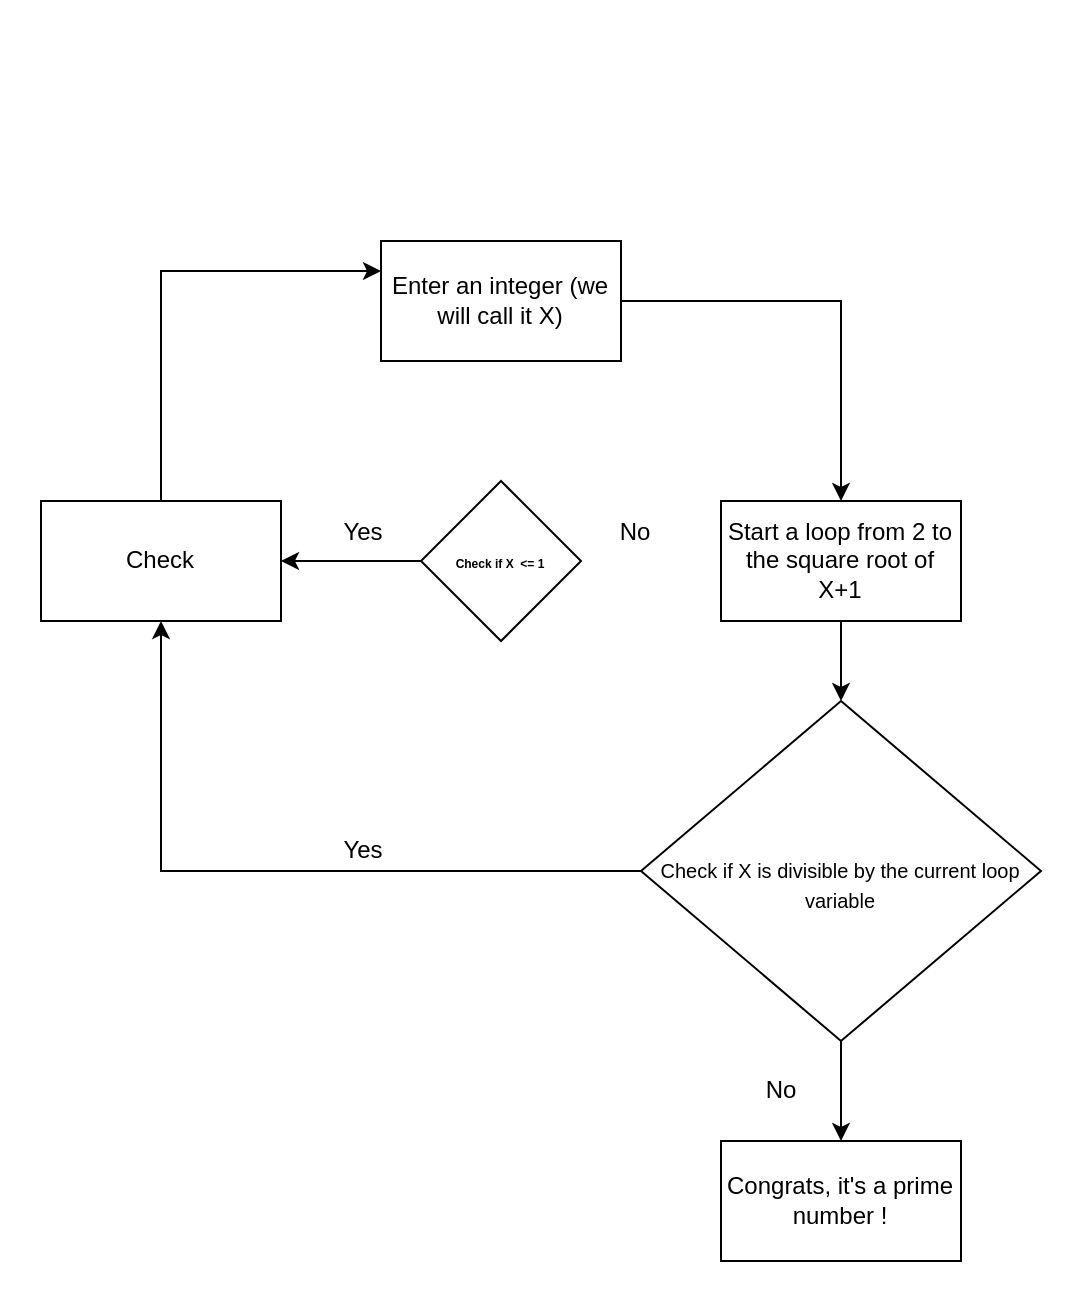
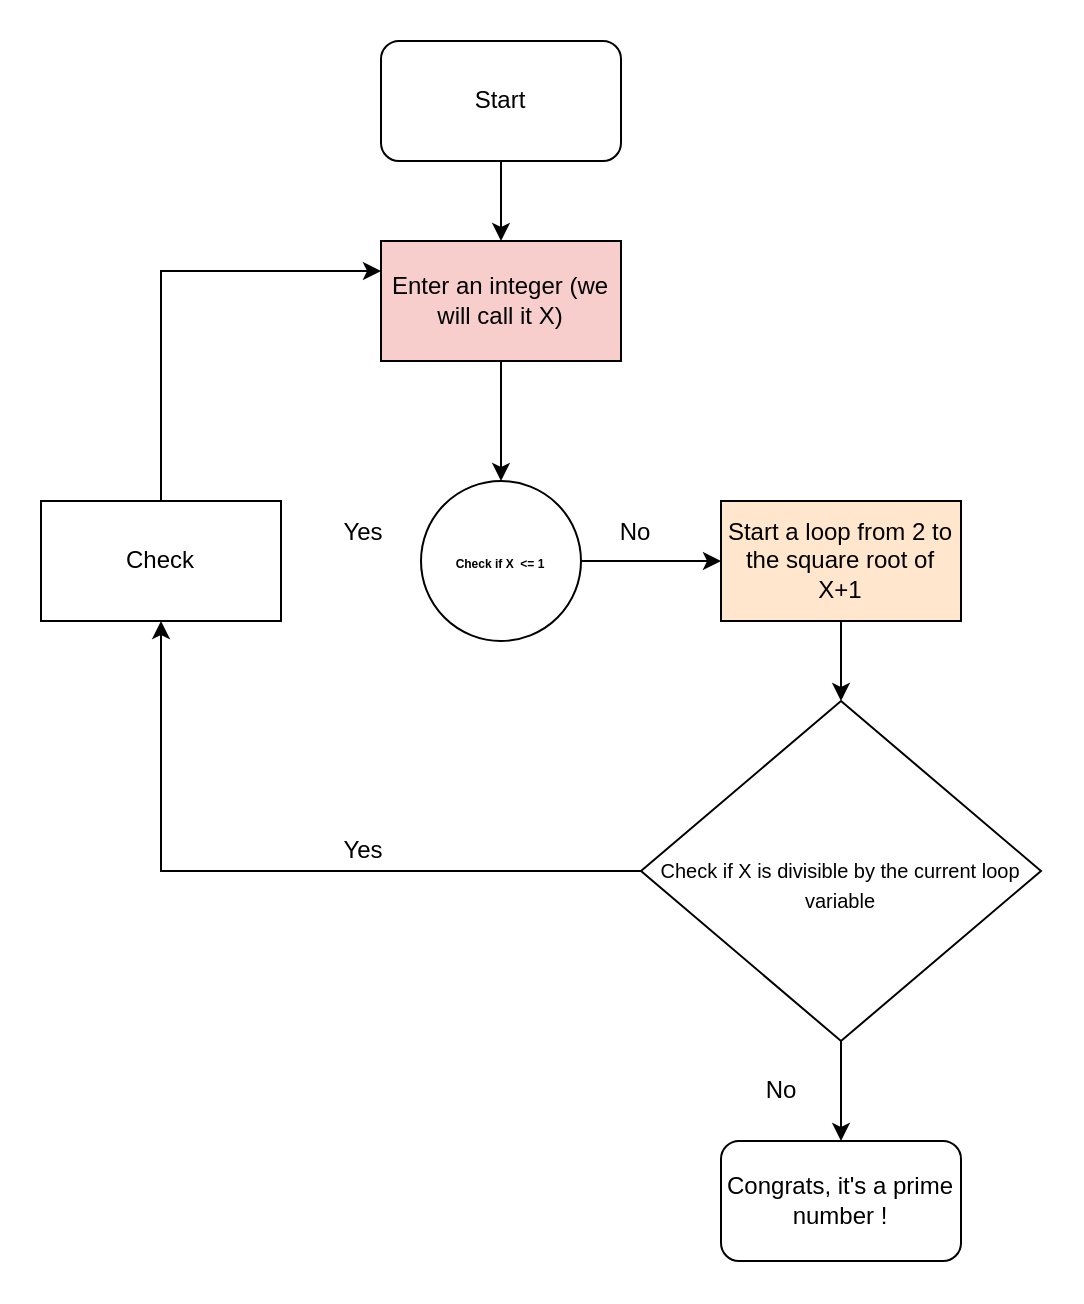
none -> (501, 101)
none -> (501, 194)
(501, 301) -> (501, 301)
(824, 301) -> (501, 414)
(358, 561) -> none
(501, 561) -> (501, 561)
none -> (644, 561)
(841, 561) -> (841, 561)
(841, 1201) -> (841, 1201)
